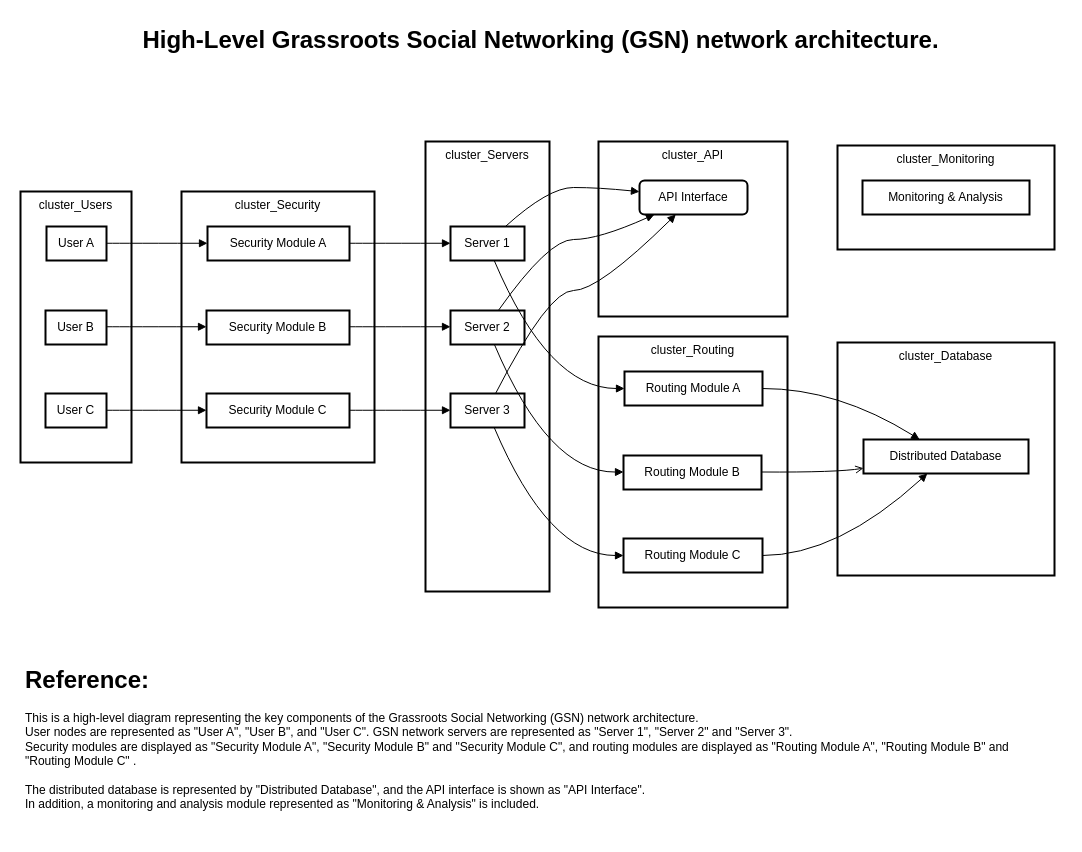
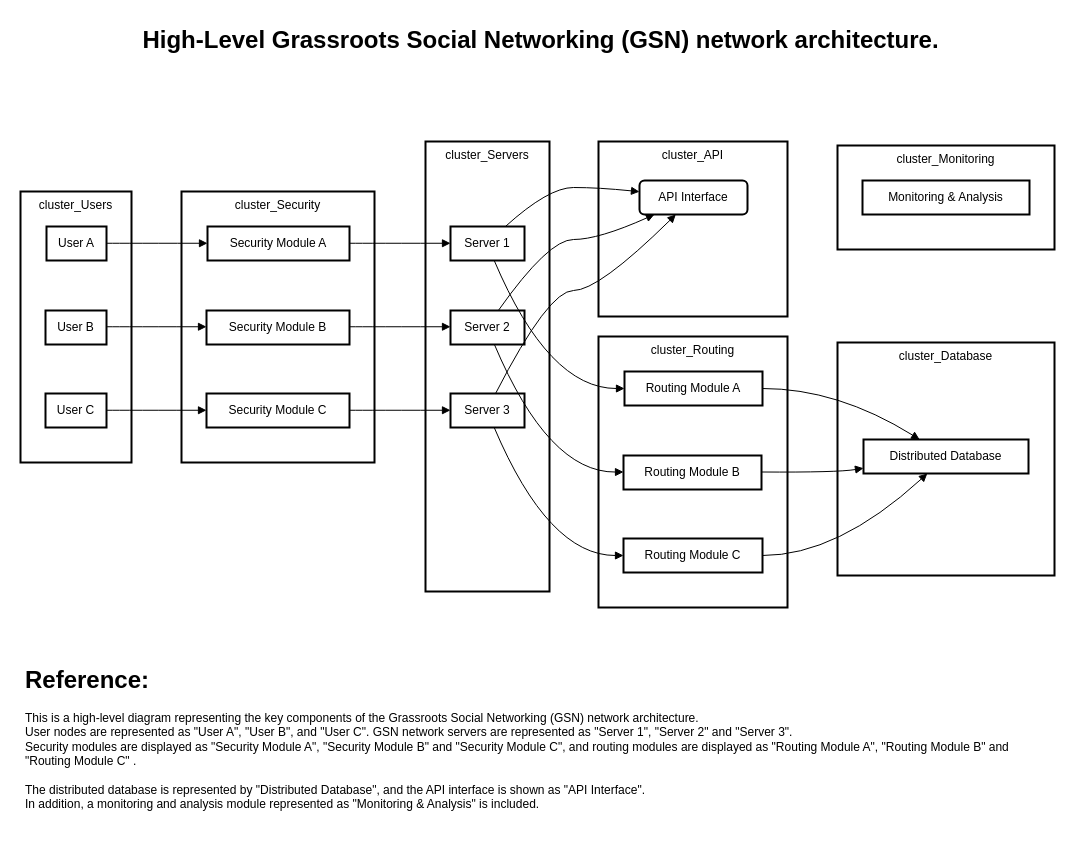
(857, 469) -> (854, 470)
